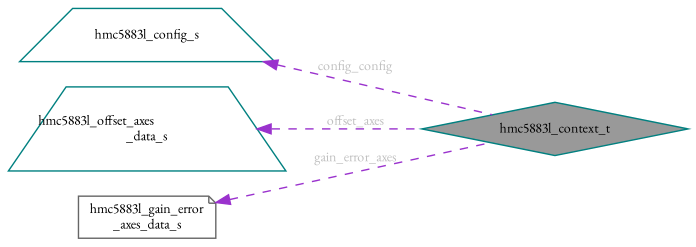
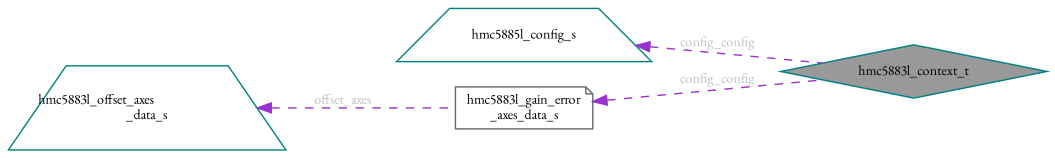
(147, 35) -> (524, 35)
(347, 129) -> (363, 108)
(354, 158) -> (716, 79)
